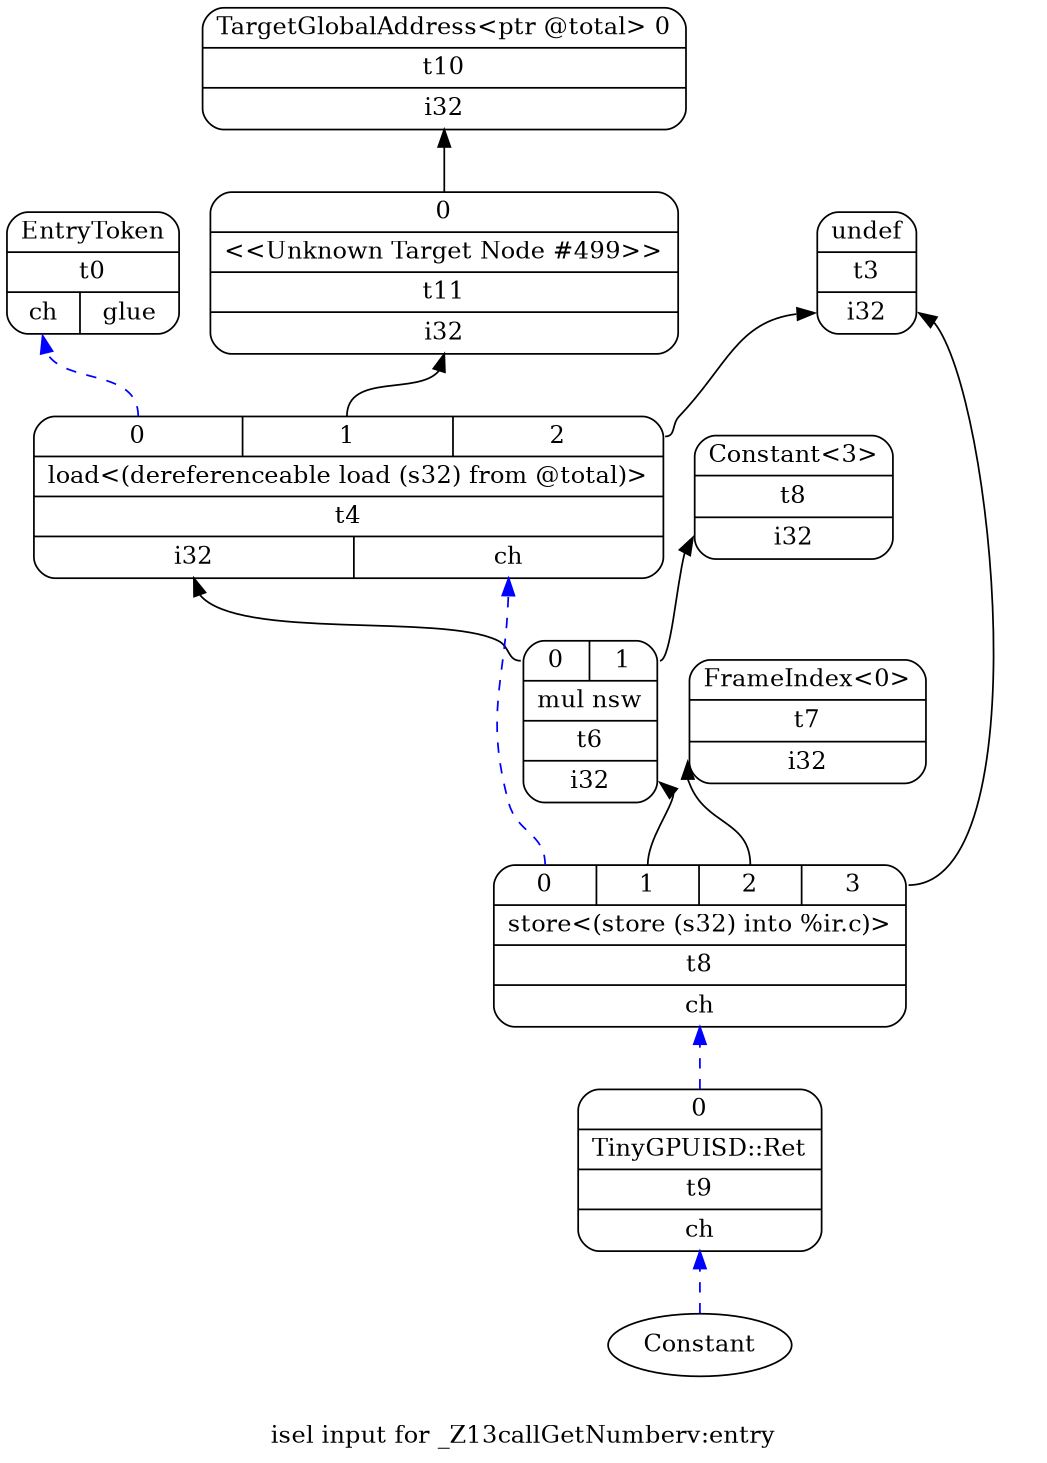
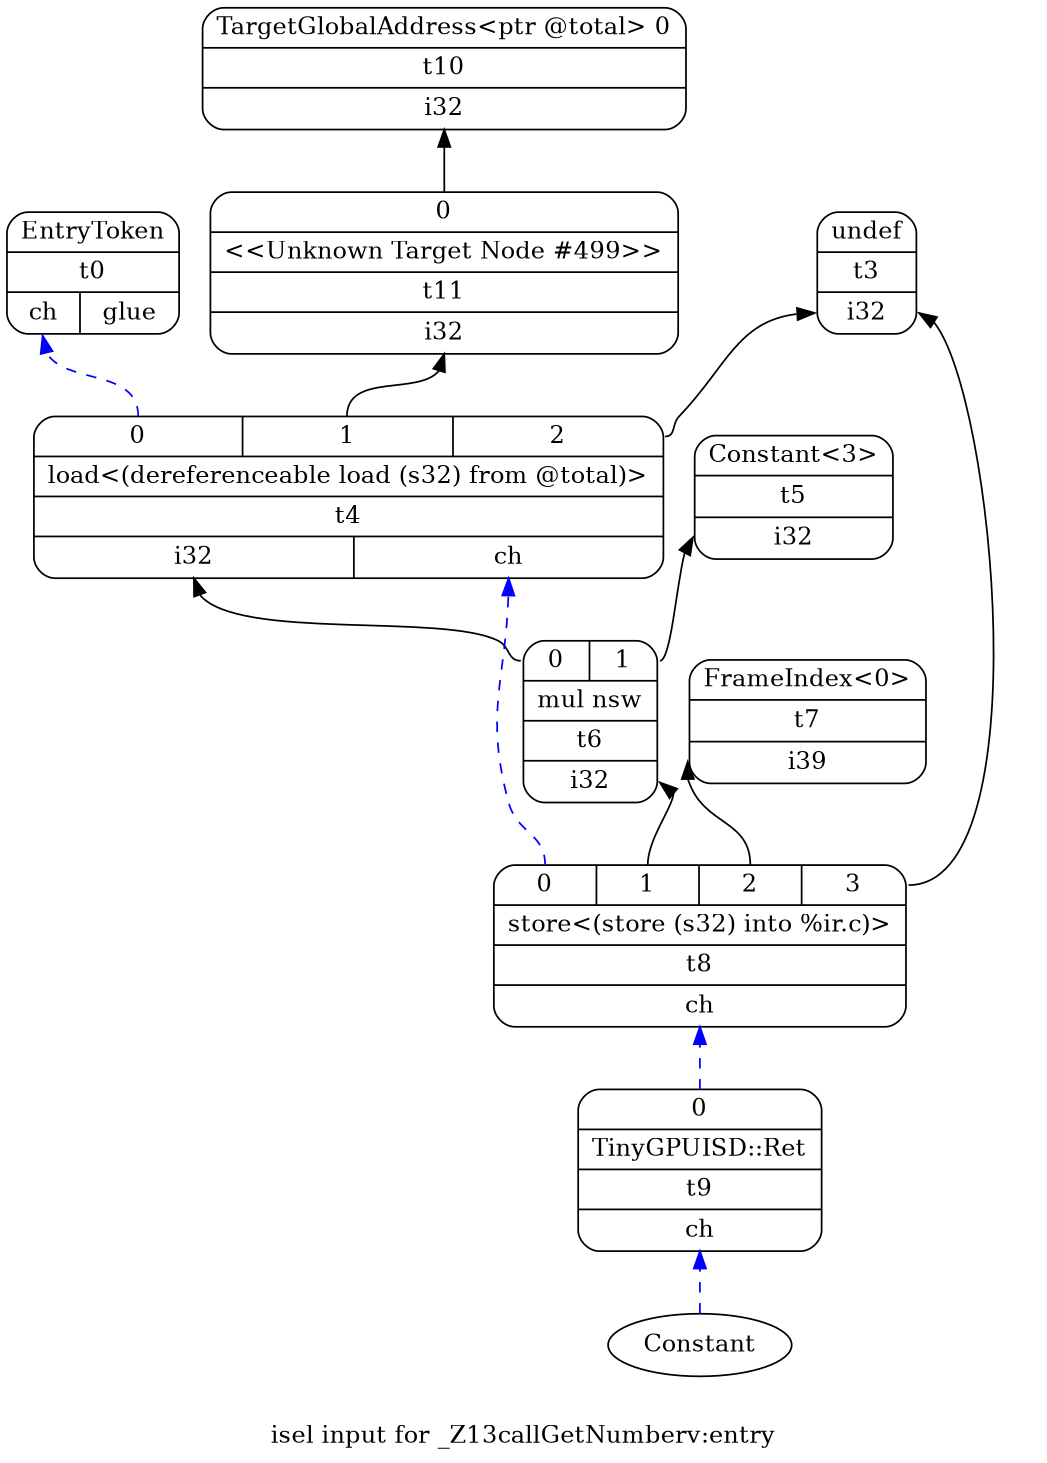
(794, 496) -> (794, 496)
(808, 762) -> (808, 762)
